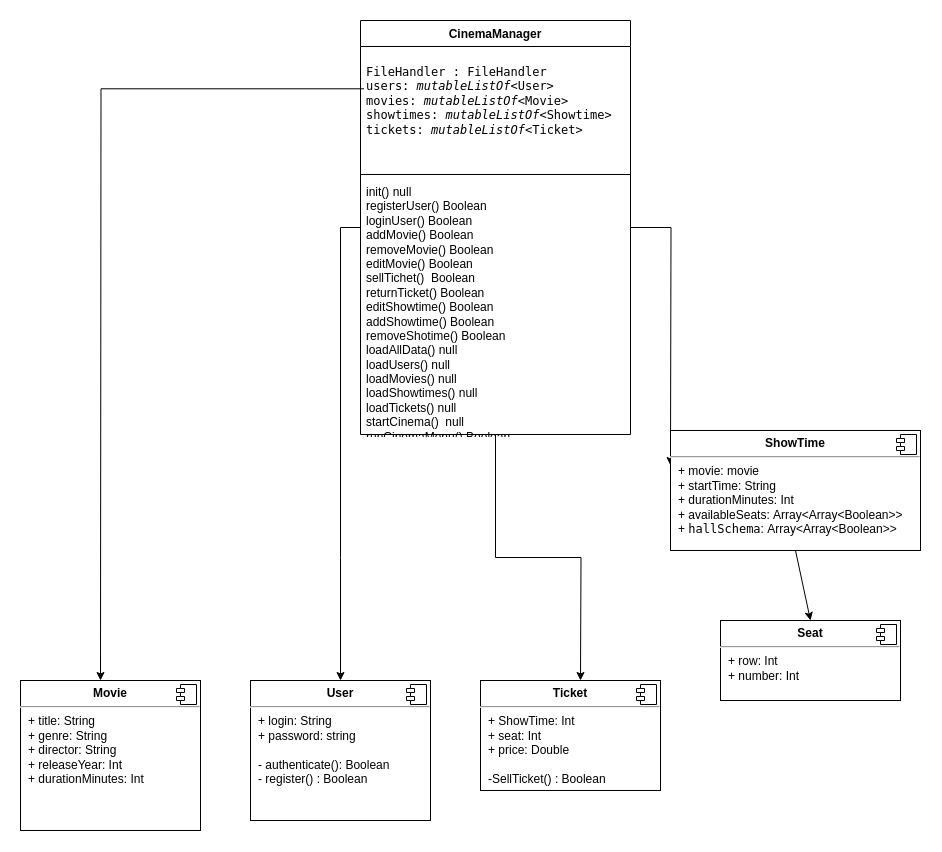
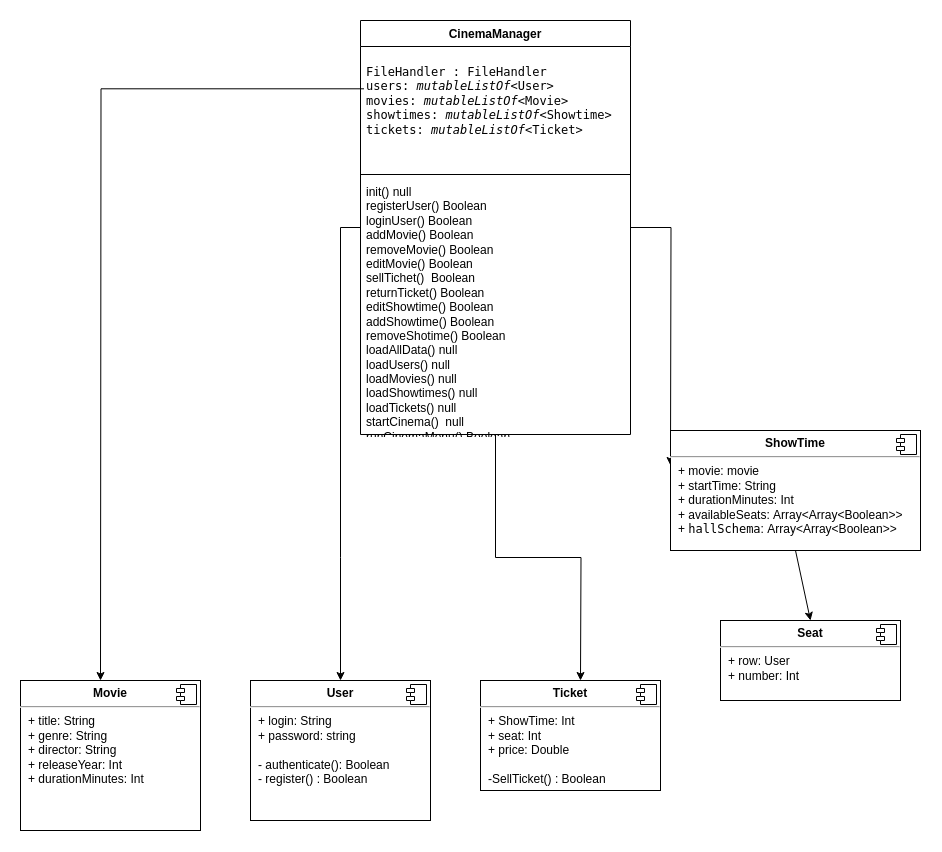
(761, 621) -> (761, 621)
